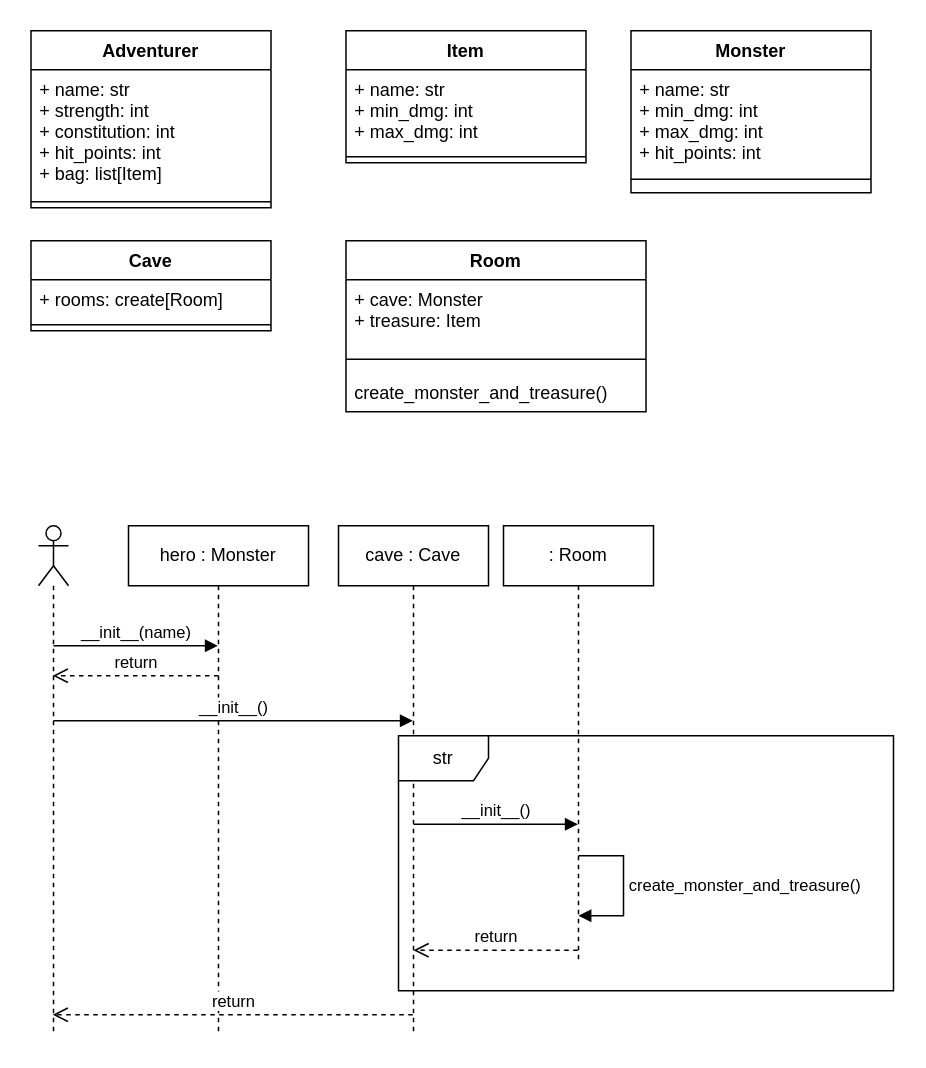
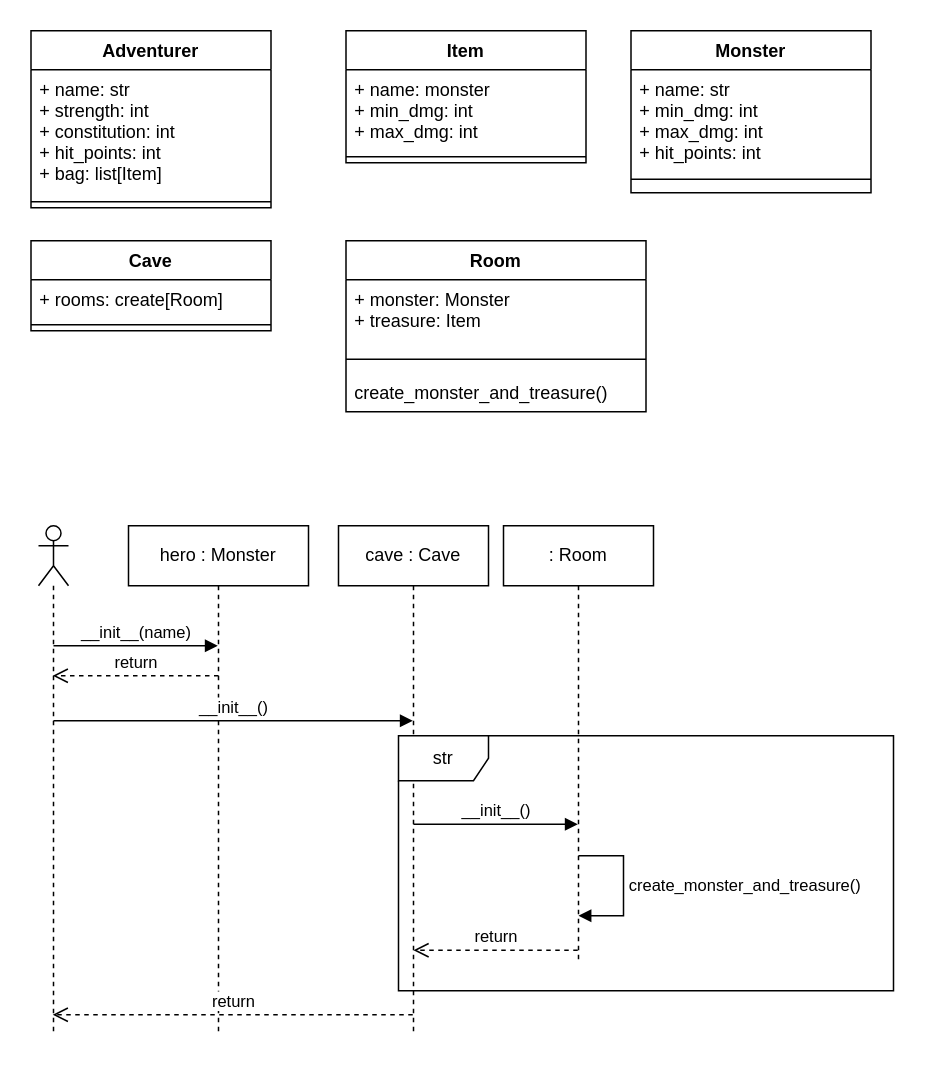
(402, 90) -> (423, 90)
(423, 300) -> (438, 300)
